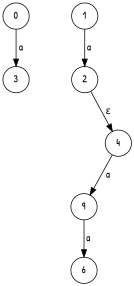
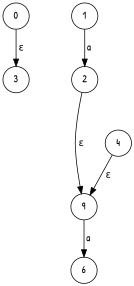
(20, 48) -> (20, 48)
(100, 108) -> (75, 139)
(107, 175) -> (107, 175)
